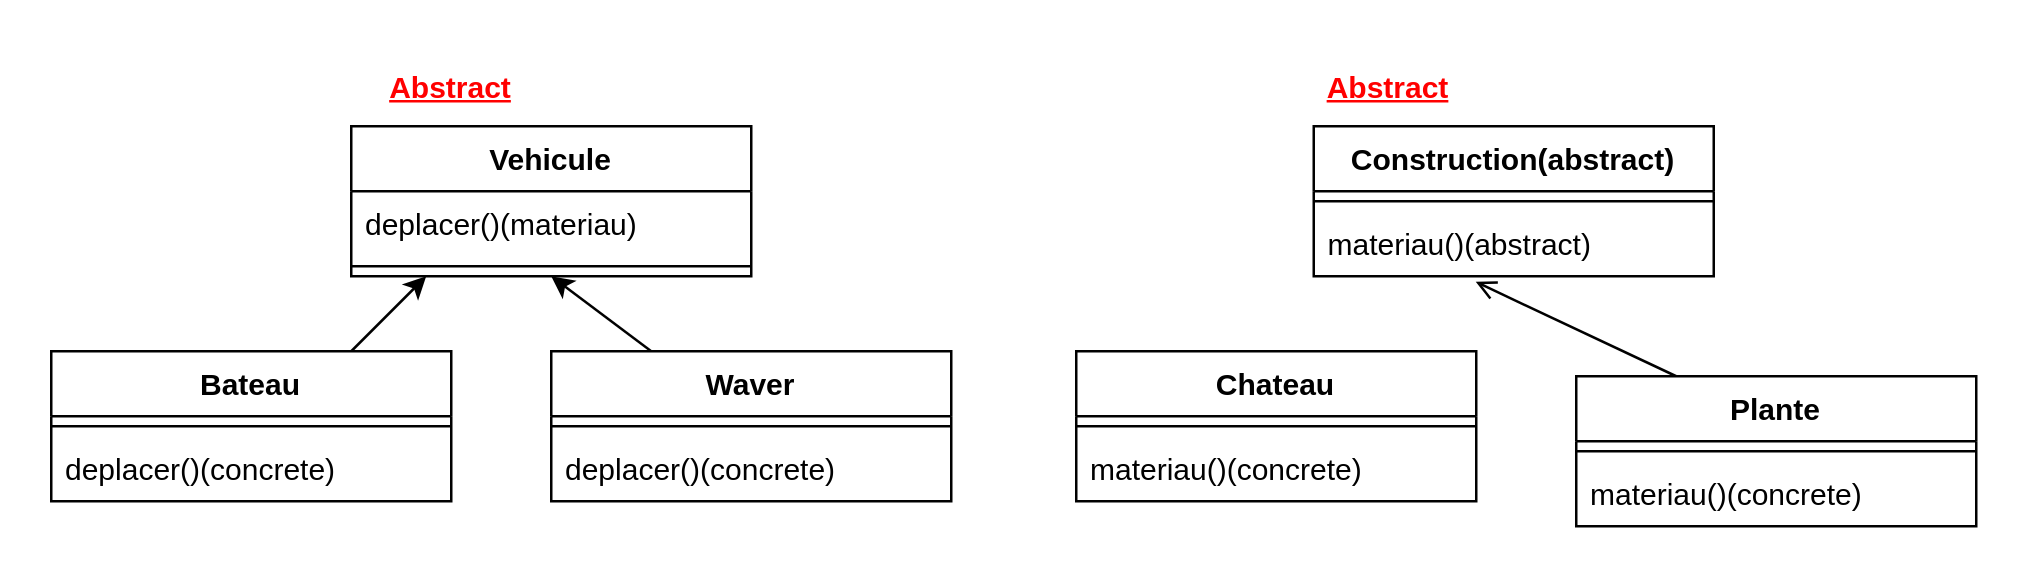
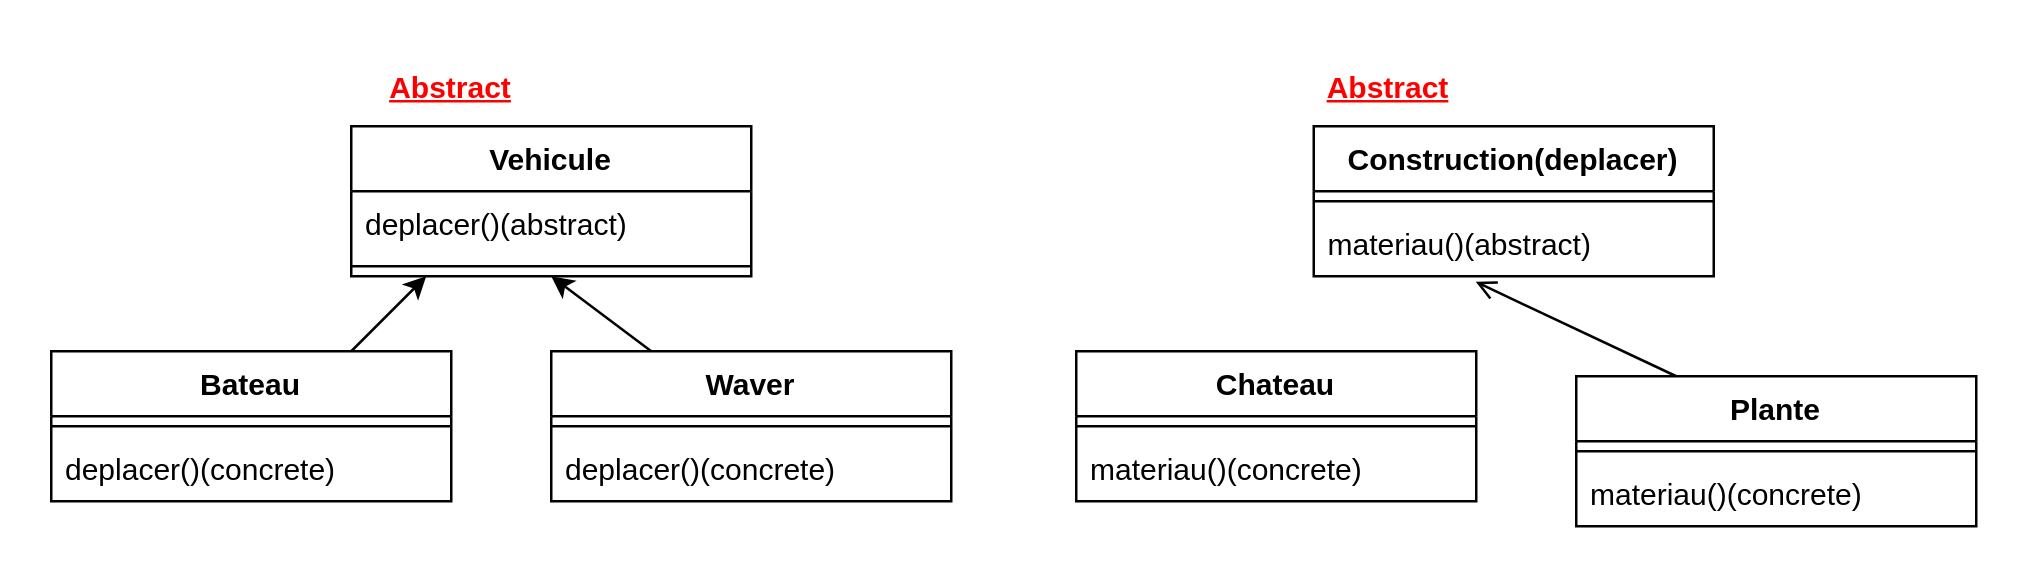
(1513, 160) -> (1513, 160)
(525, 225) -> (529, 225)
